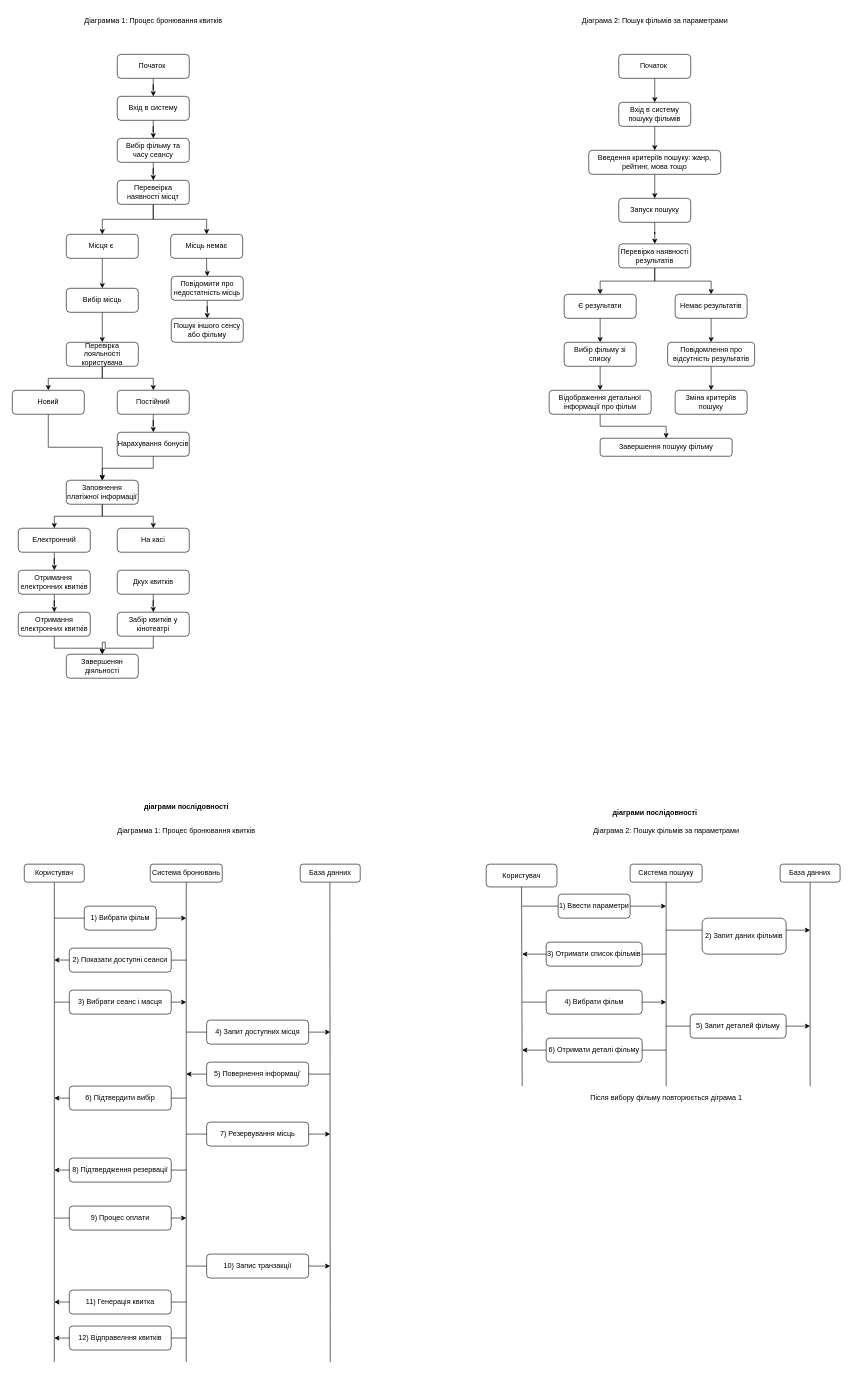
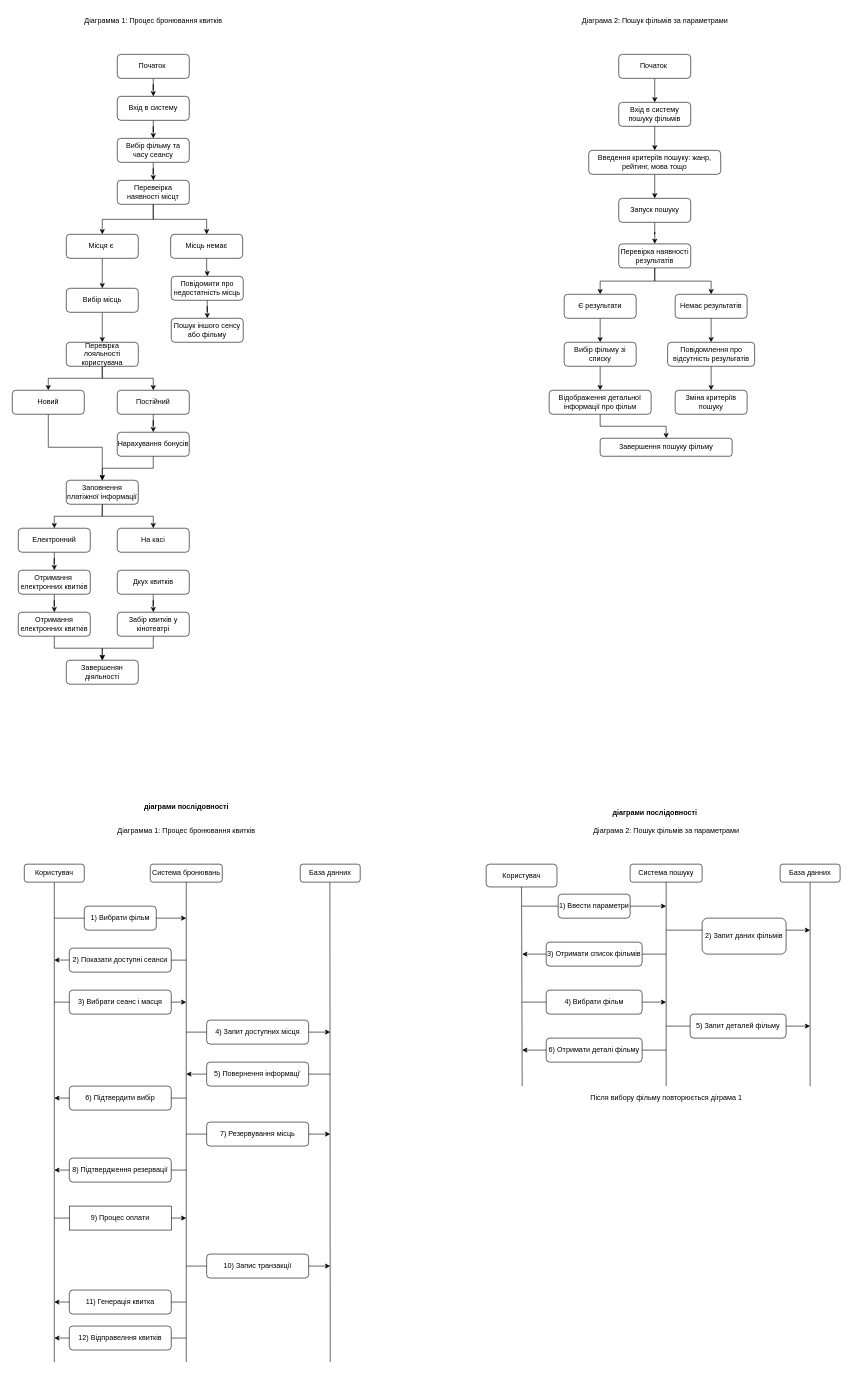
(102, 666) -> (102, 672)
(120, 1218) -> (120, 1218)
